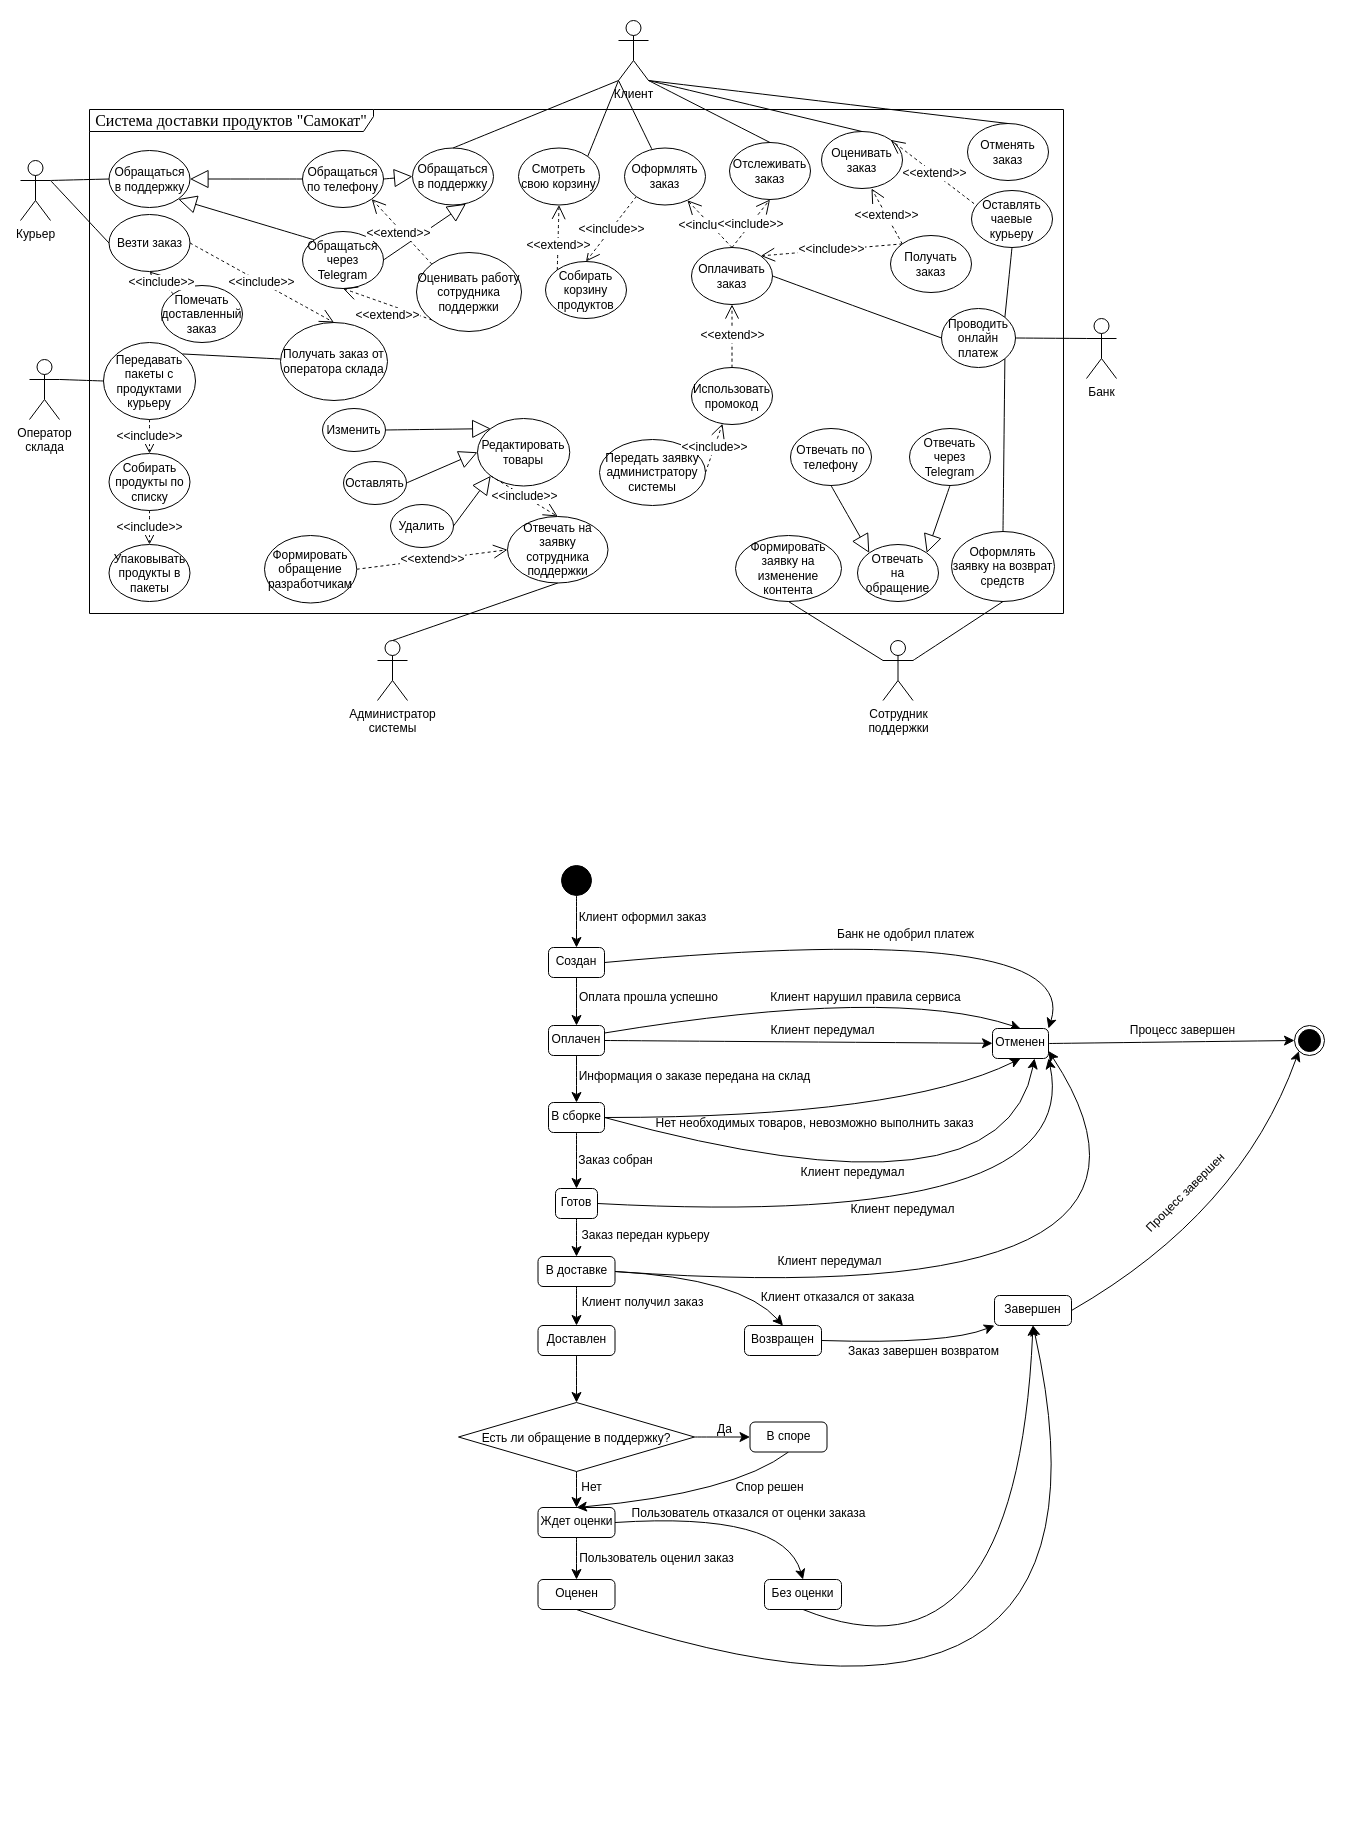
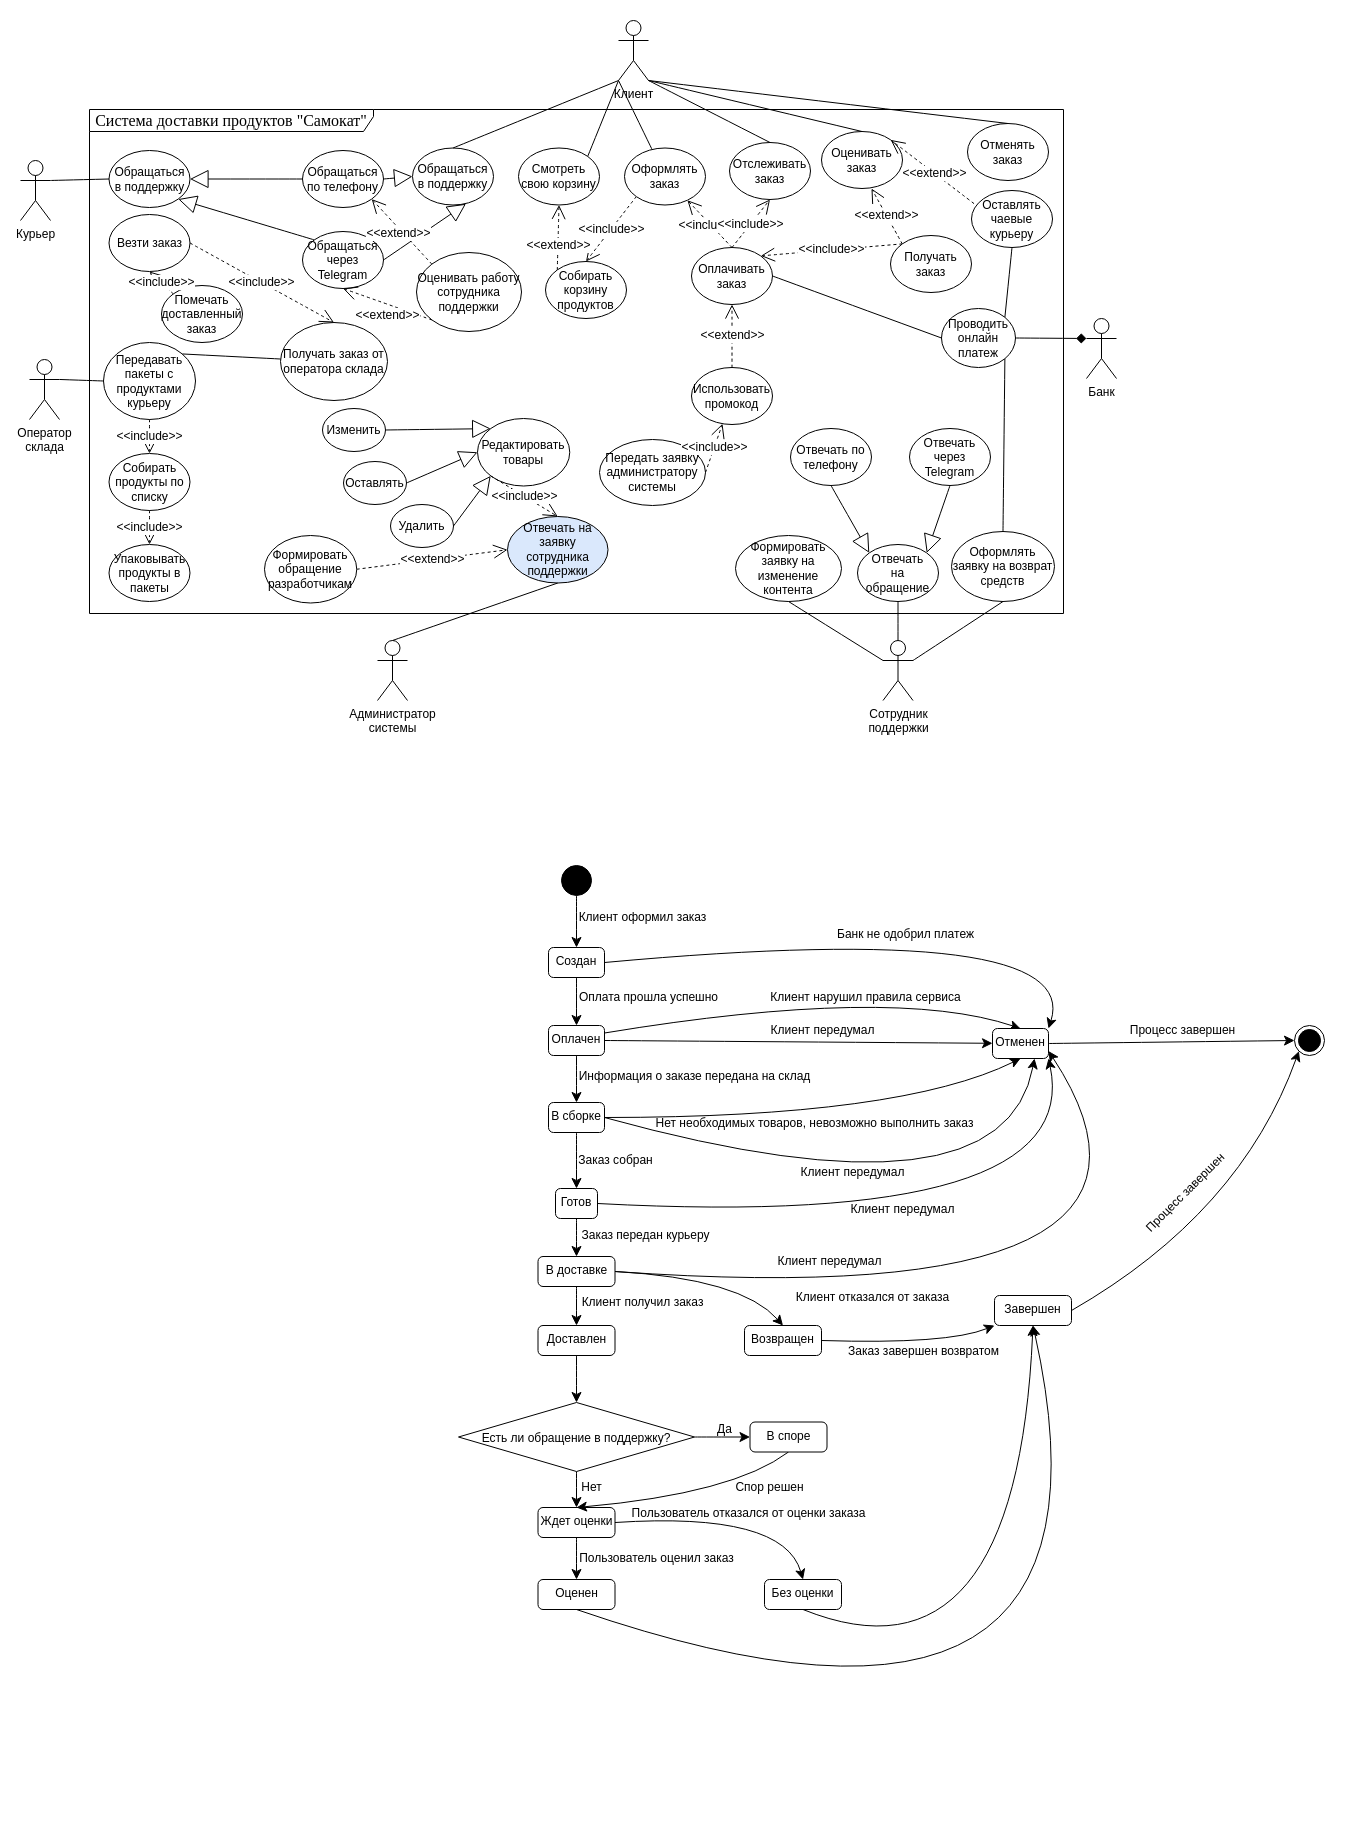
(81, 213) -> none
(1080, 338) -> (1076, 338)
(558, 550) -> (558, 550)
none -> (898, 621)
(837, 1298) -> (872, 1298)
